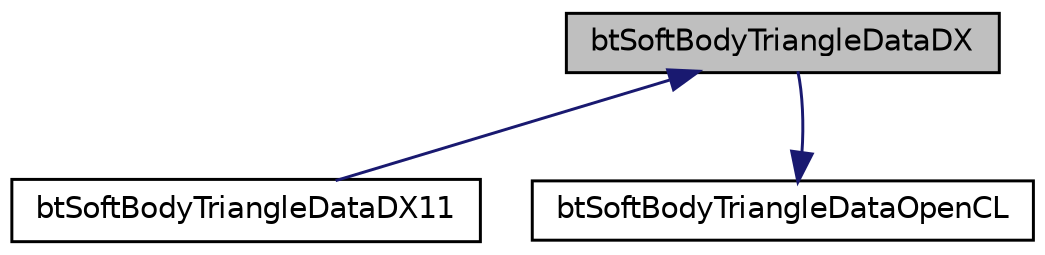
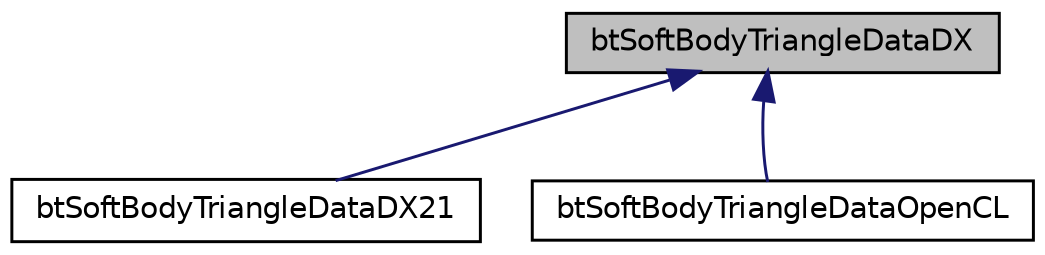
(803, 112) -> (763, 142)
(246, 211) -> (246, 211)
